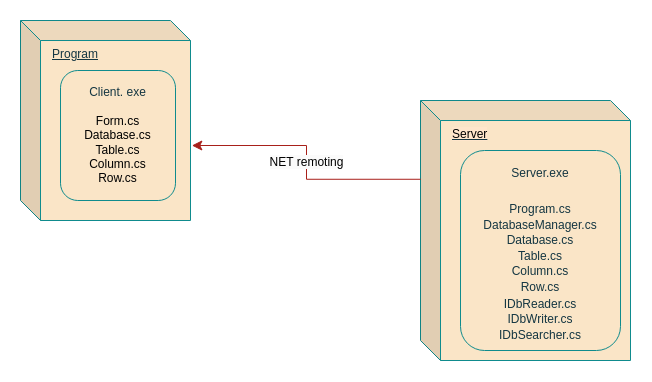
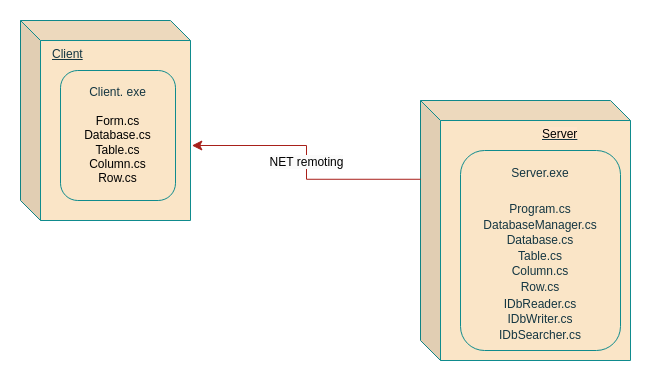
(76, 55) -> (70, 55)
(471, 131) -> (561, 131)
